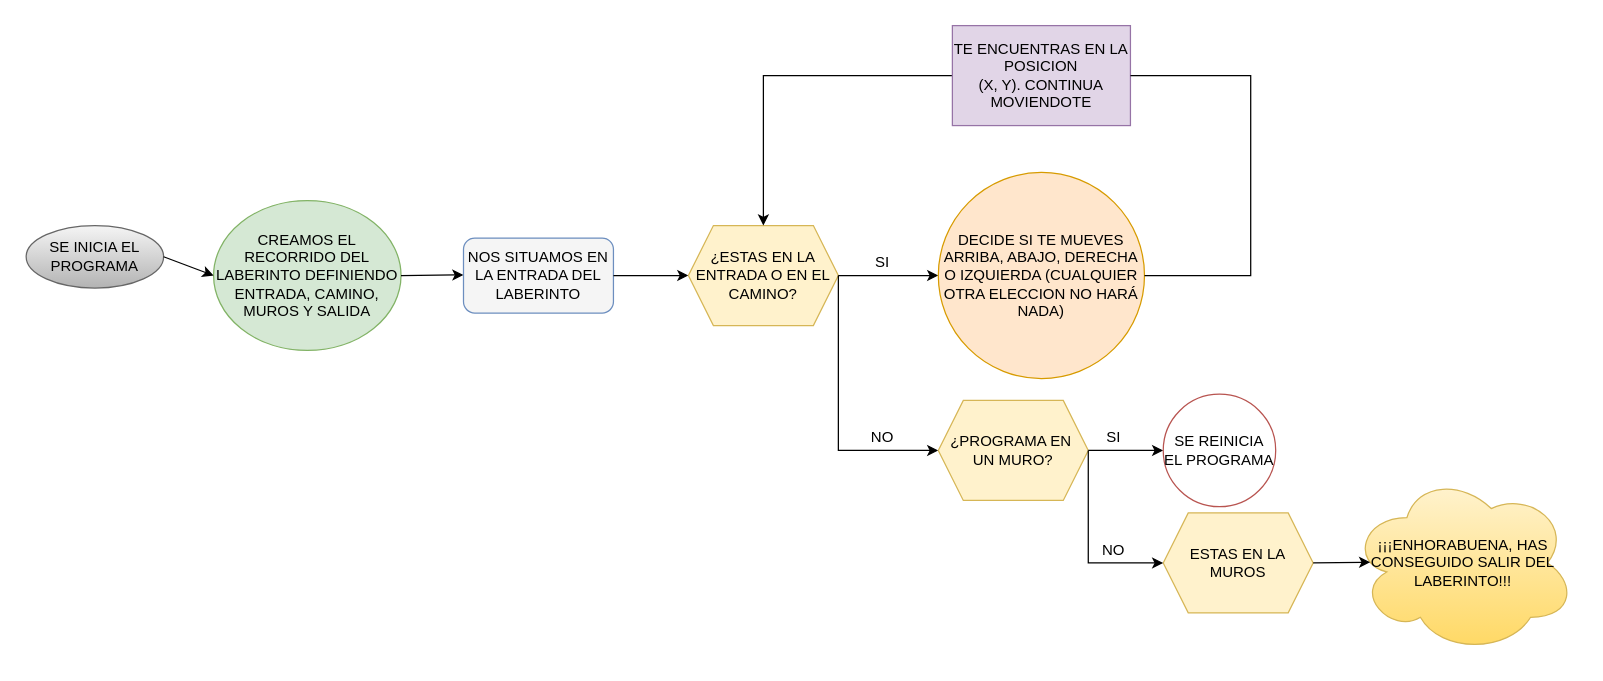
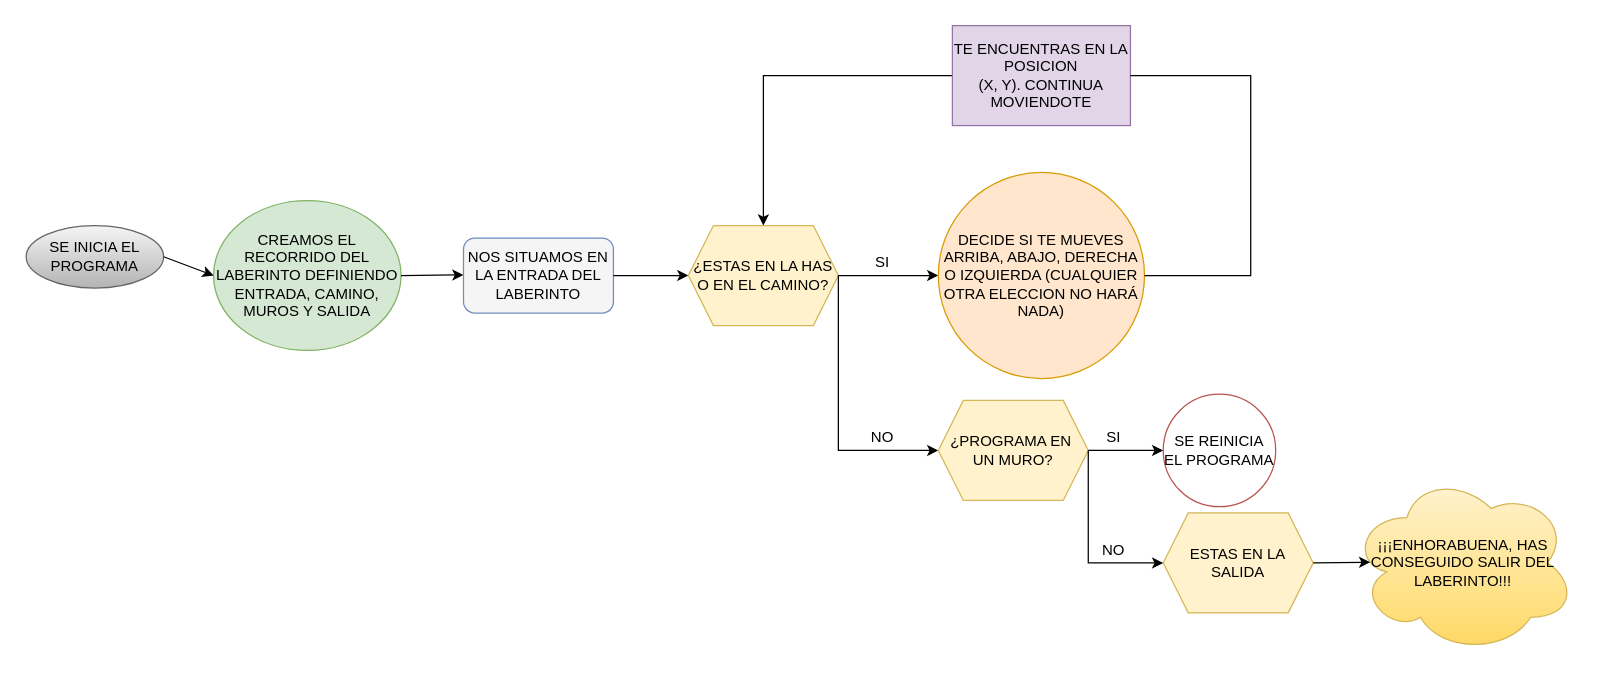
(763, 276) -> (763, 276)
(1238, 563) -> (1238, 563)
